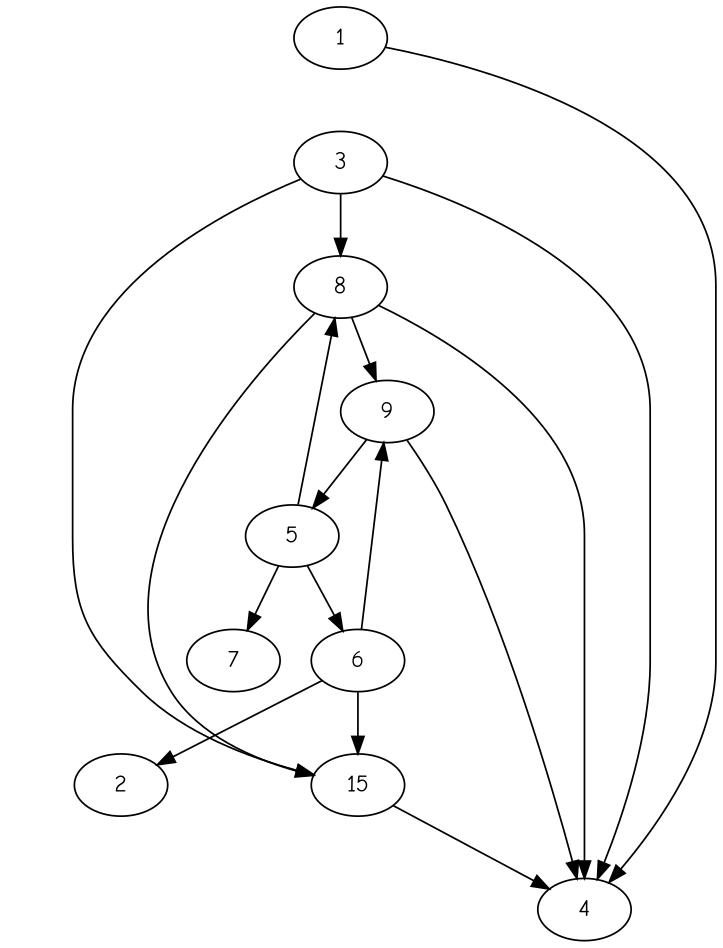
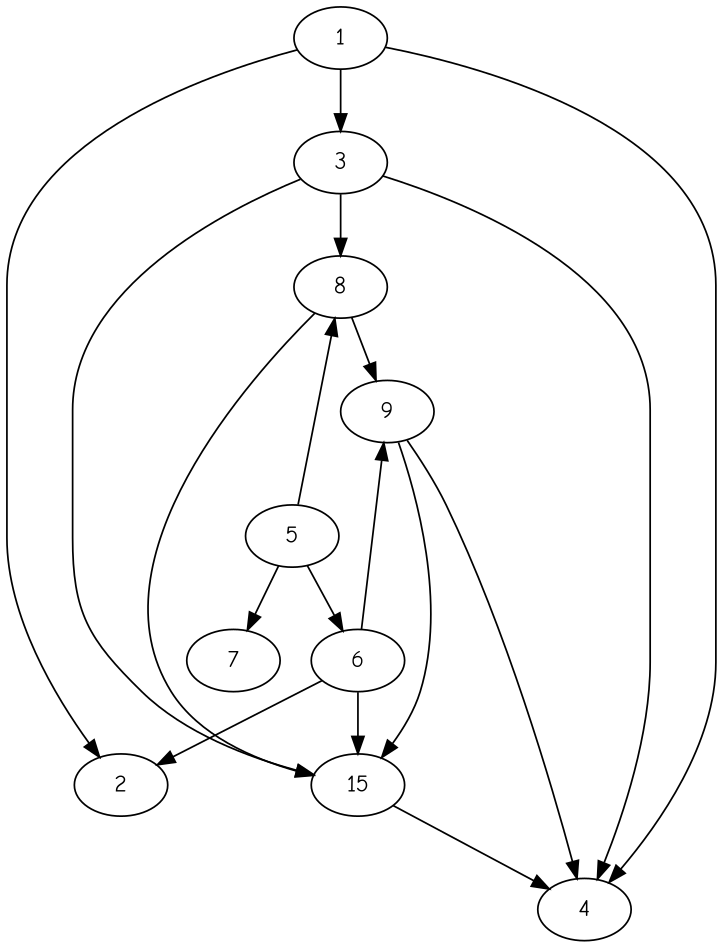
none -> (341, 92)
none -> (7, 324)
(345, 467) -> (430, 595)
(584, 536) -> none
